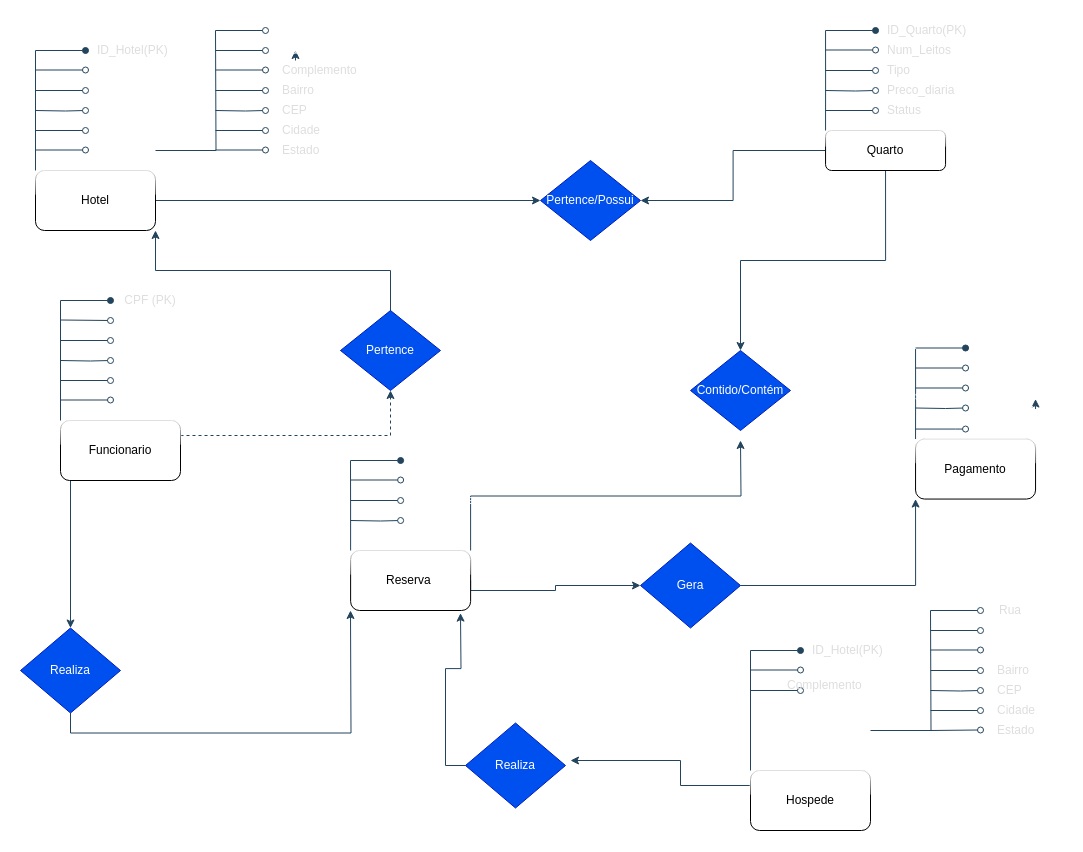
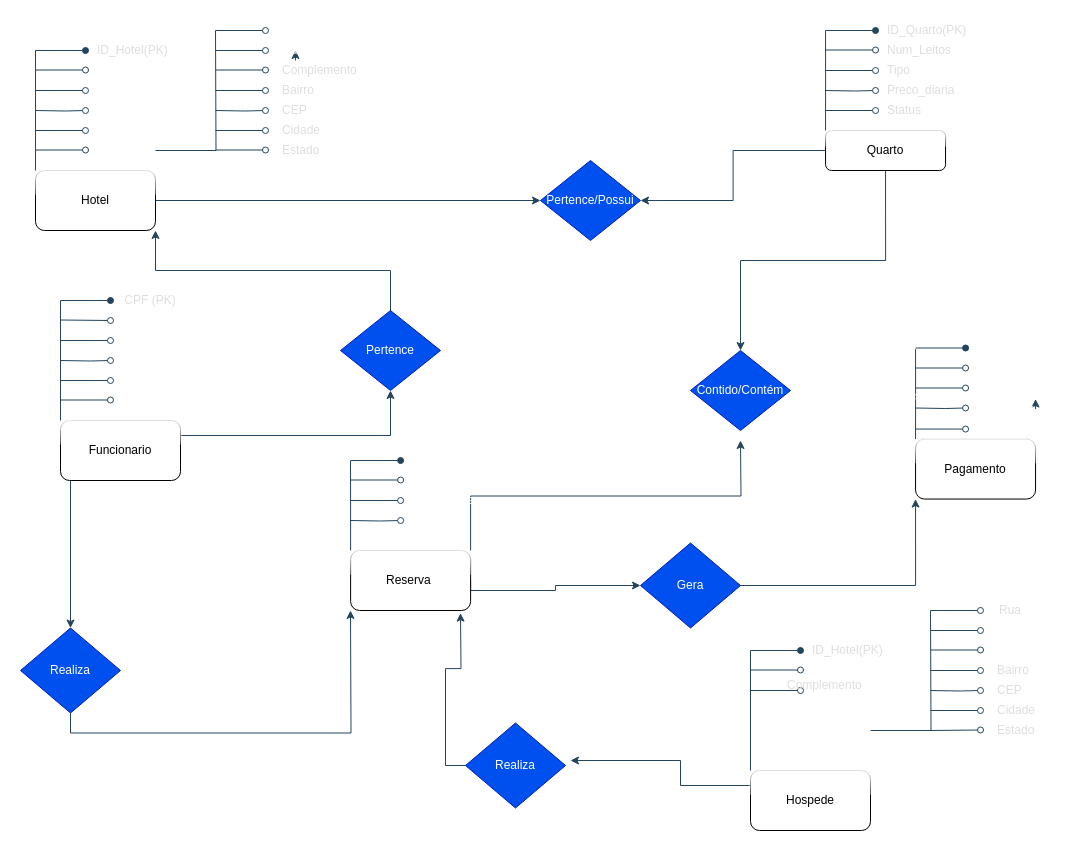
(305, 436) -> (305, 436)
